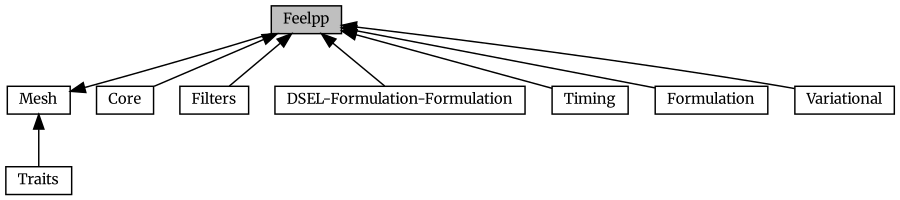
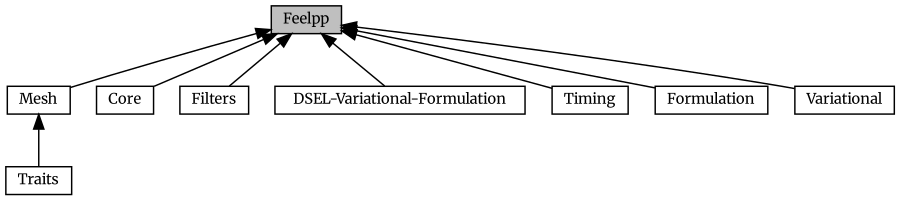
(178, 61) -> (163, 60)
(400, 100) -> (400, 100)
